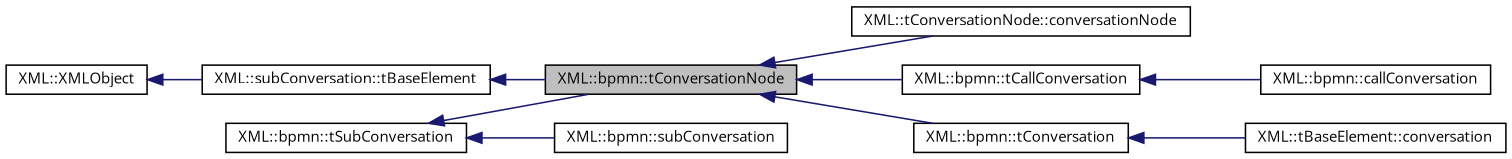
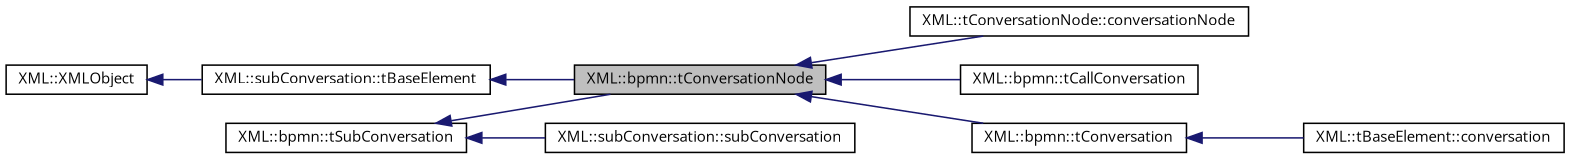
(1376, 80) -> none
(671, 138) -> (700, 138)
